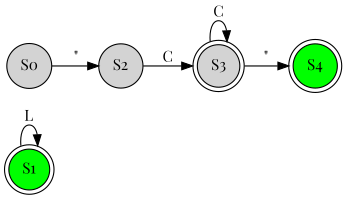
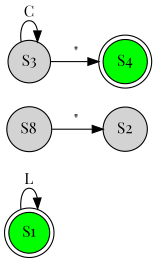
(29, 66) -> (29, 129)
(162, 66) -> none
(219, 66) -> (29, 62)
